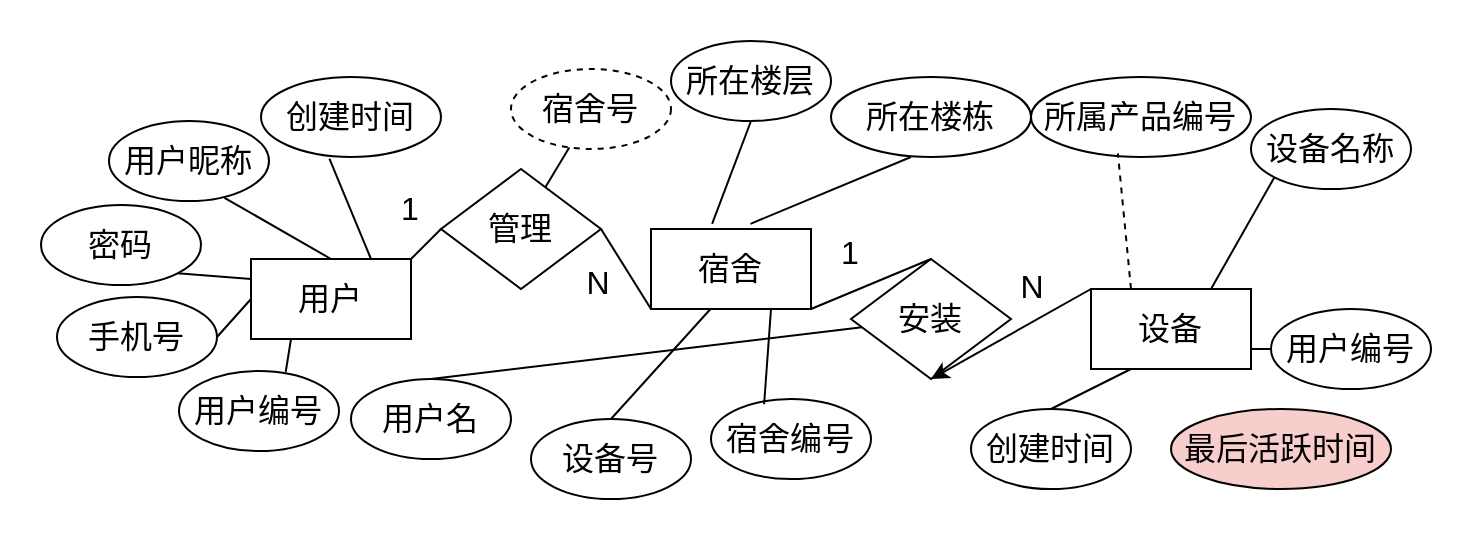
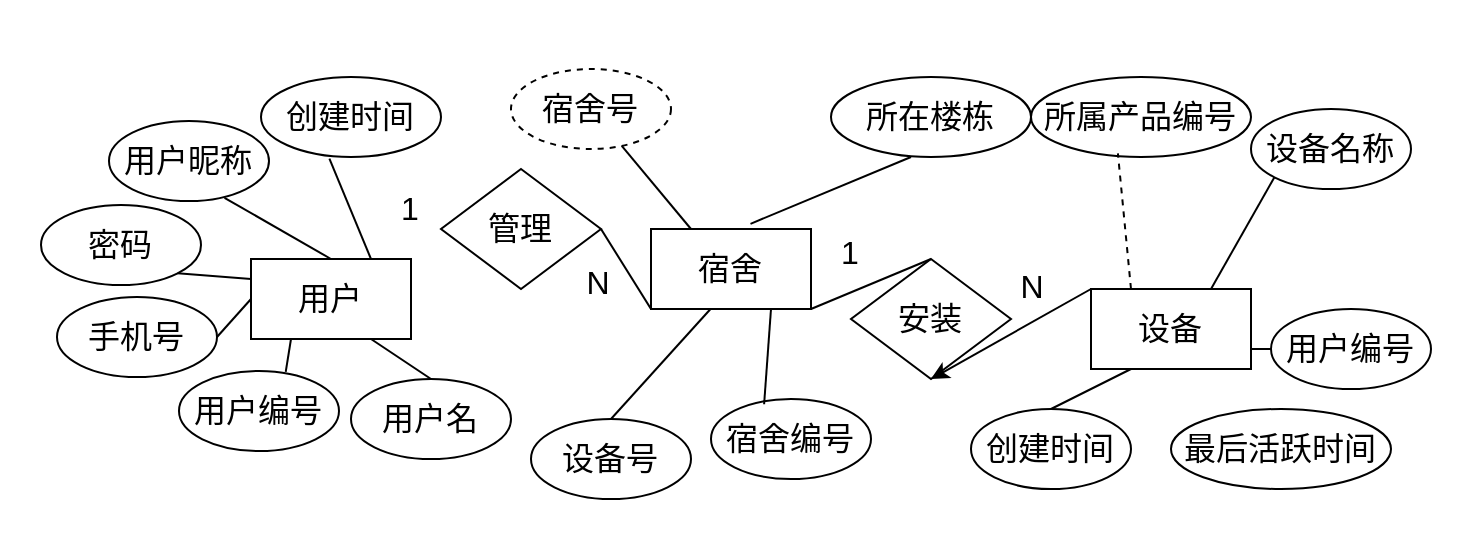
(751, 81) -> none
(557, 167) -> (656, 187)
(732, 172) -> none
(426, 244) -> none
(550, 365) -> (401, 359)
(1281, 449) -> (1281, 449)
